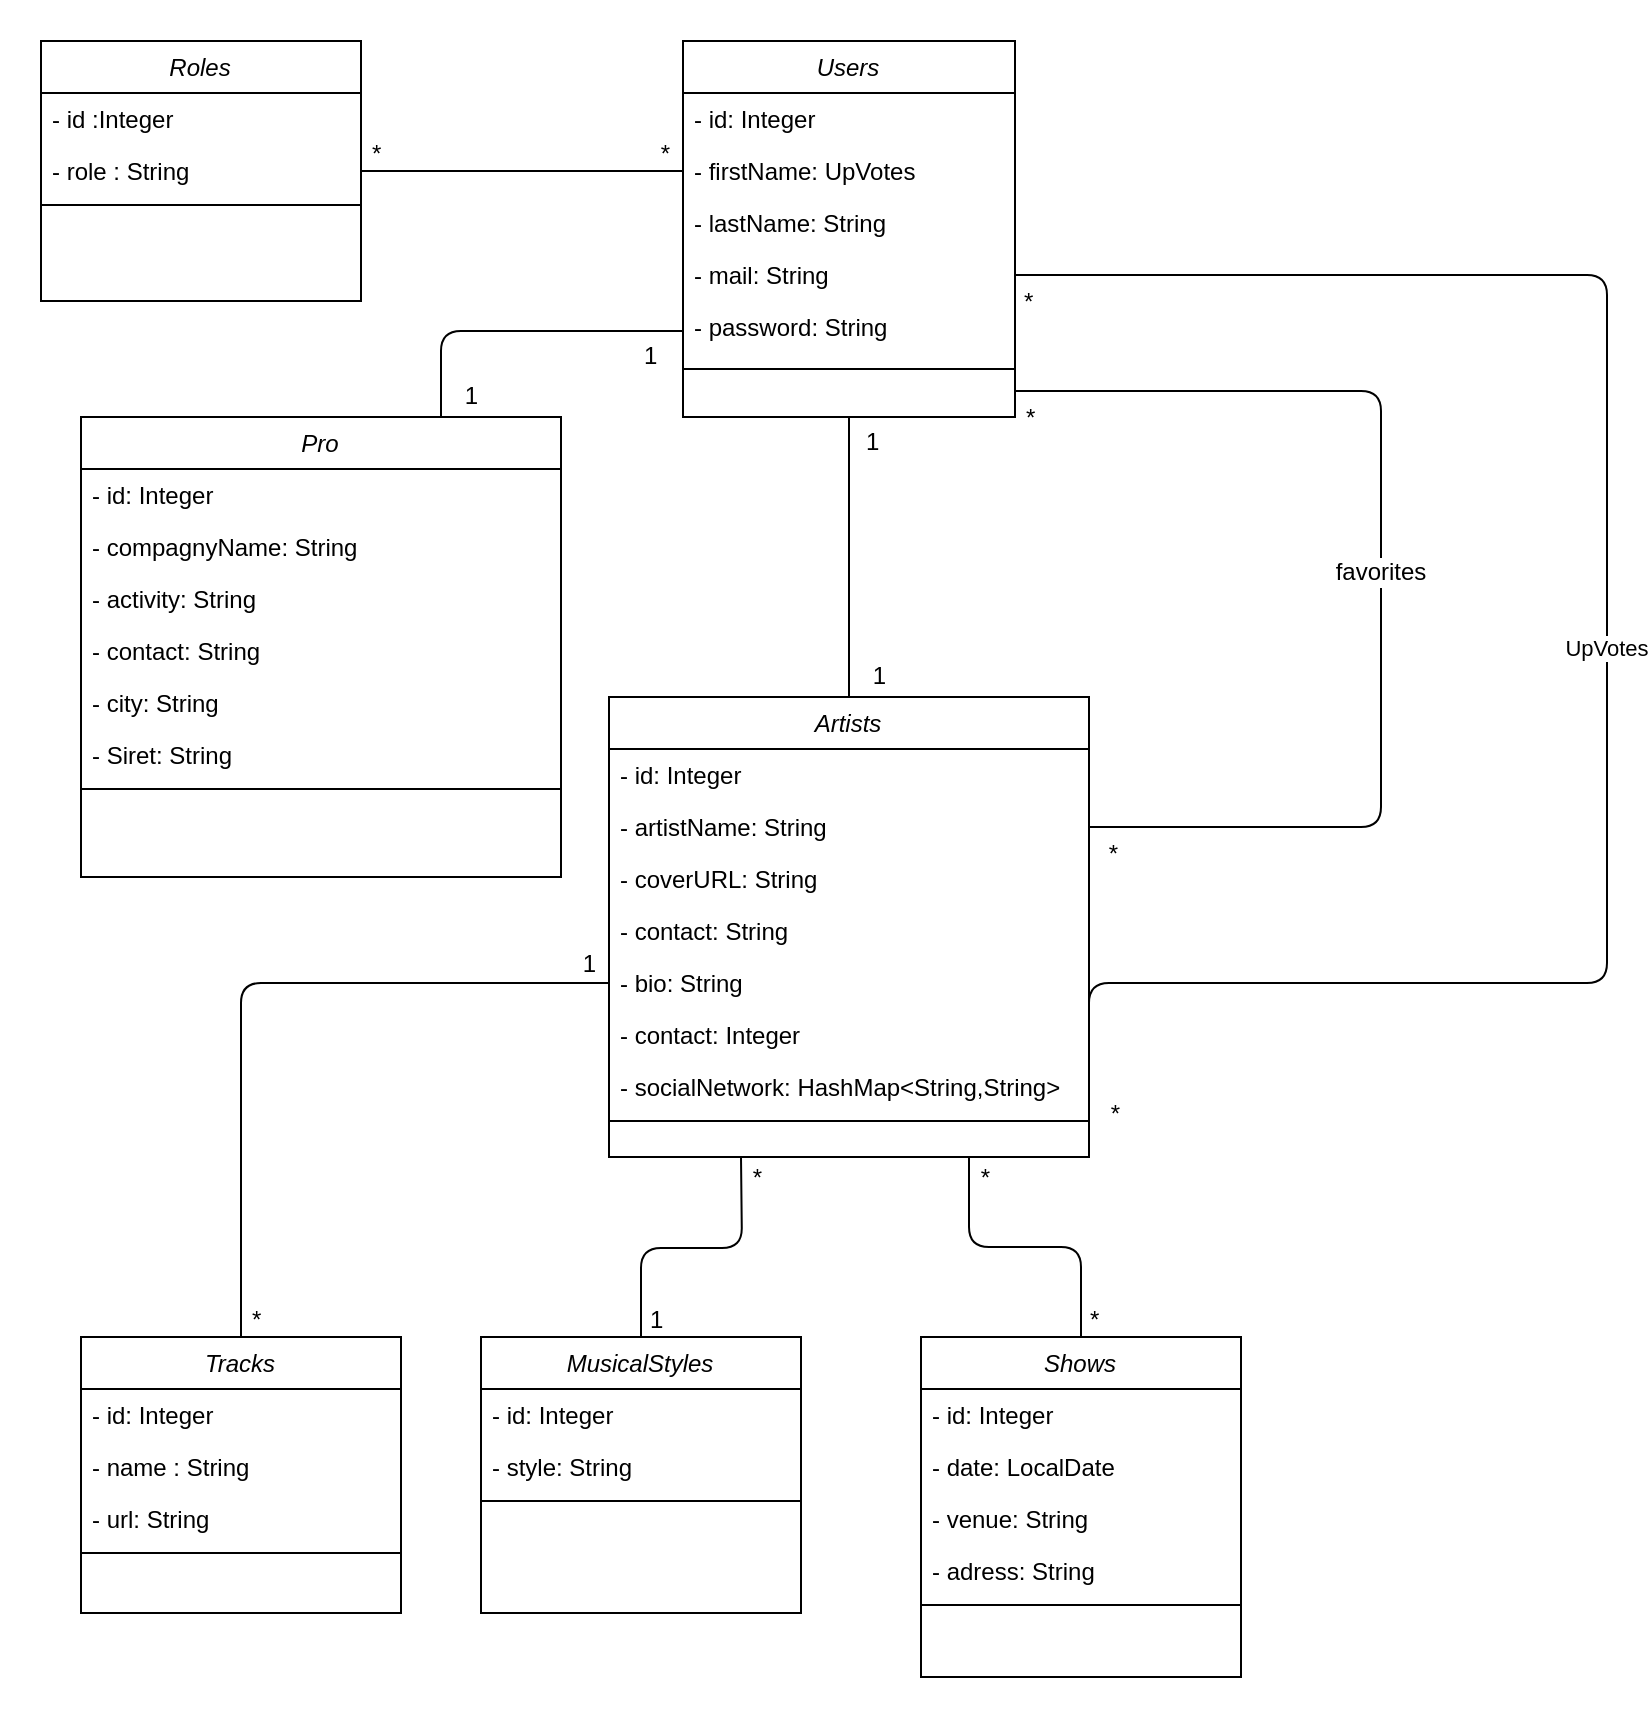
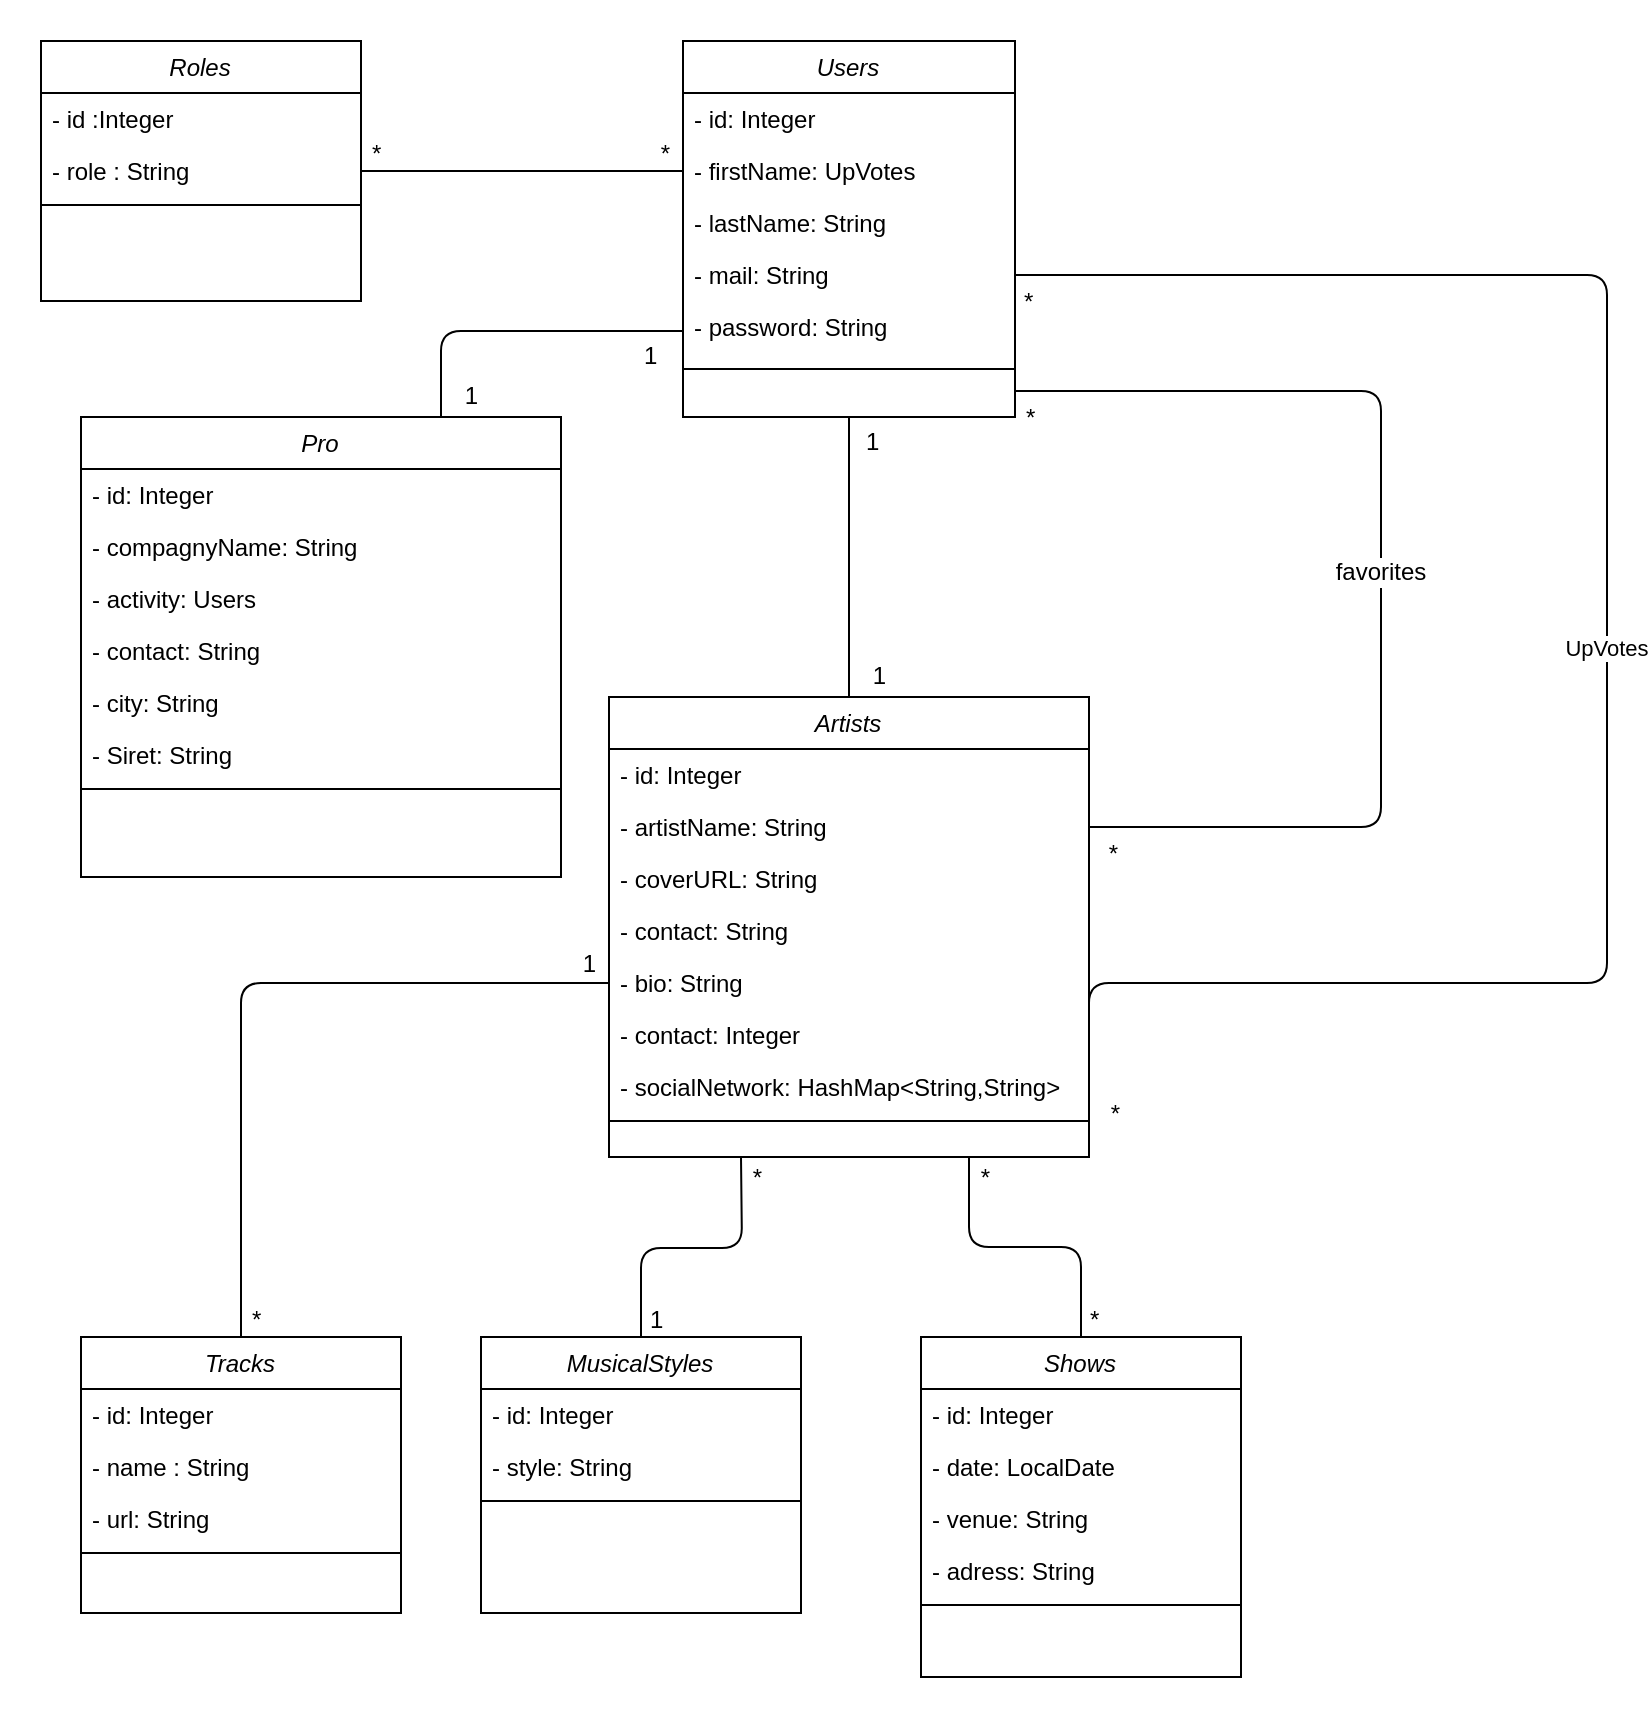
(194, 600) -> (191, 600)
